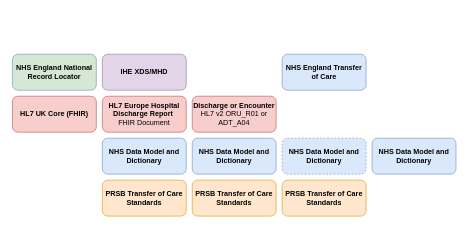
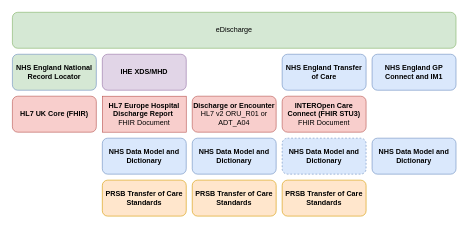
none -> (234, 30)
none -> (414, 72)
(144, 114) -> (144, 114)
none -> (324, 114)
